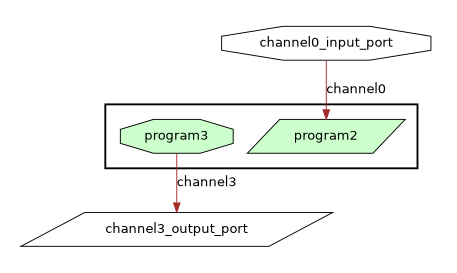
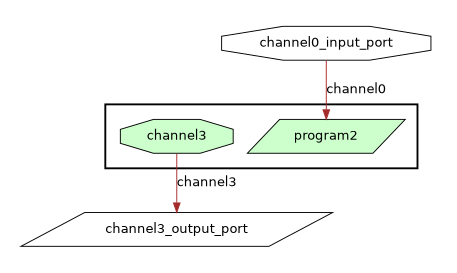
(177, 136) -> (177, 136)
